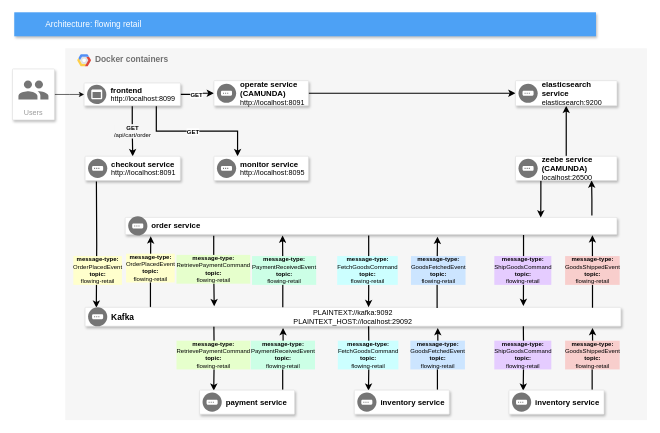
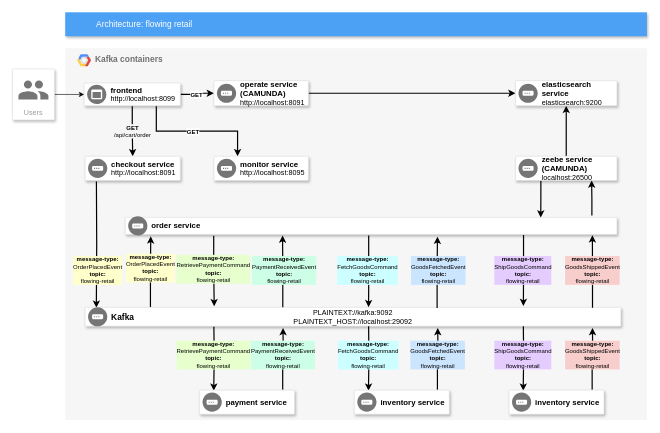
(305, 24) -> (356, 24)
(133, 60) -> (131, 60)
